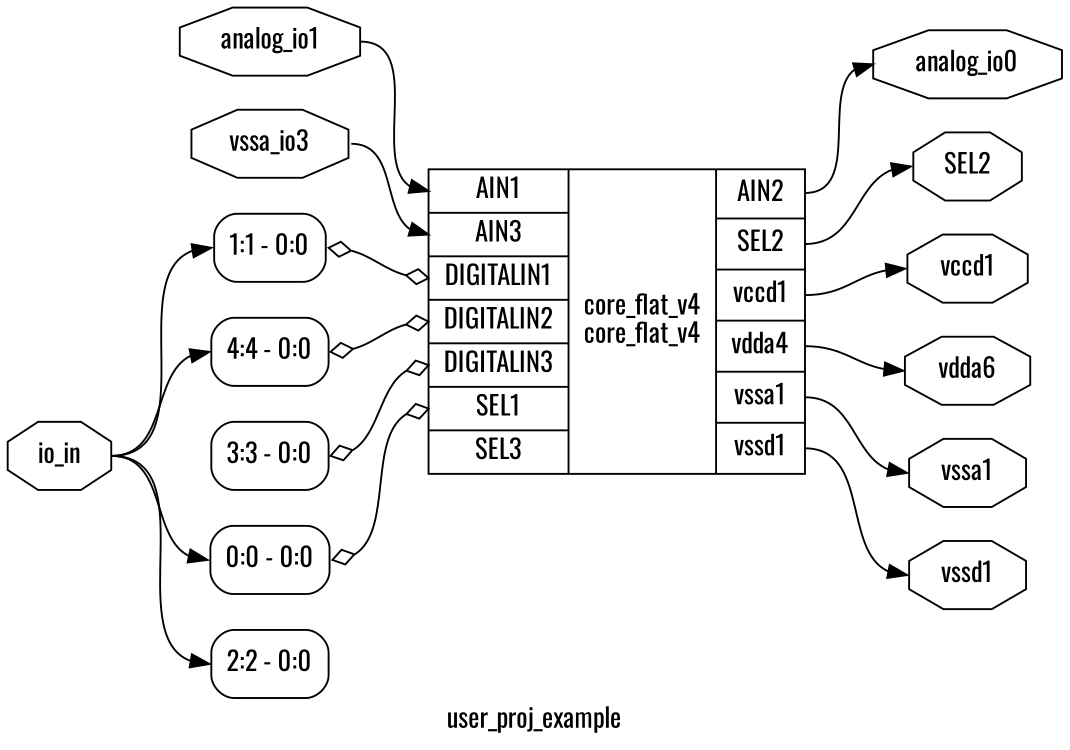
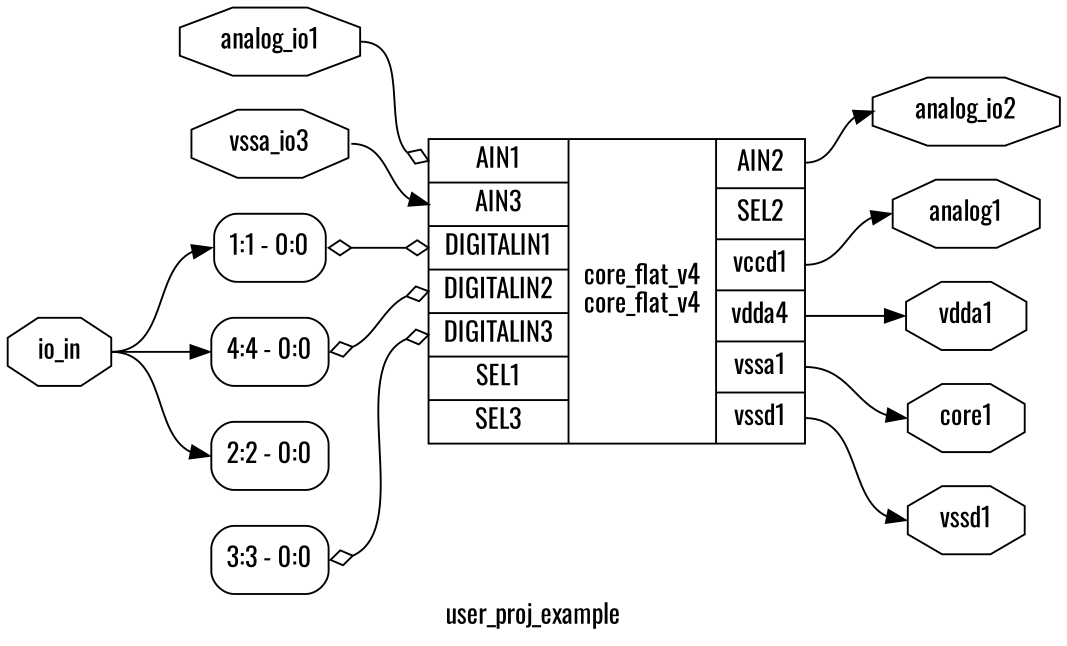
(968, 64) -> (966, 112)
(395, 107) -> (394, 89)
(968, 166) -> none
(968, 269) -> (966, 214)
(968, 371) -> (966, 316)
(968, 473) -> (966, 418)
(270, 560) -> none
